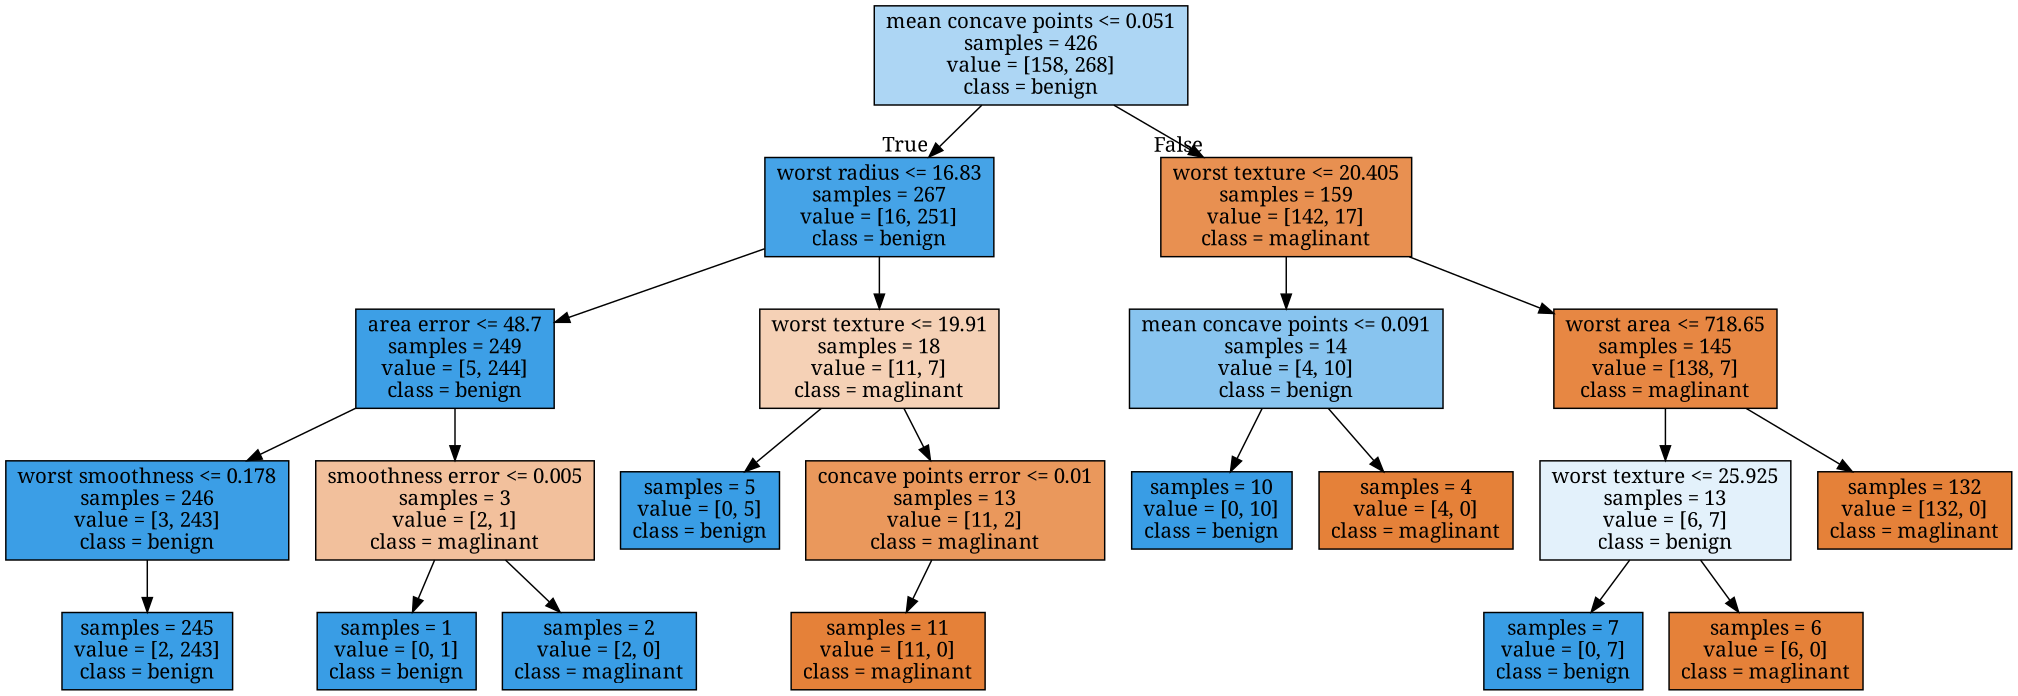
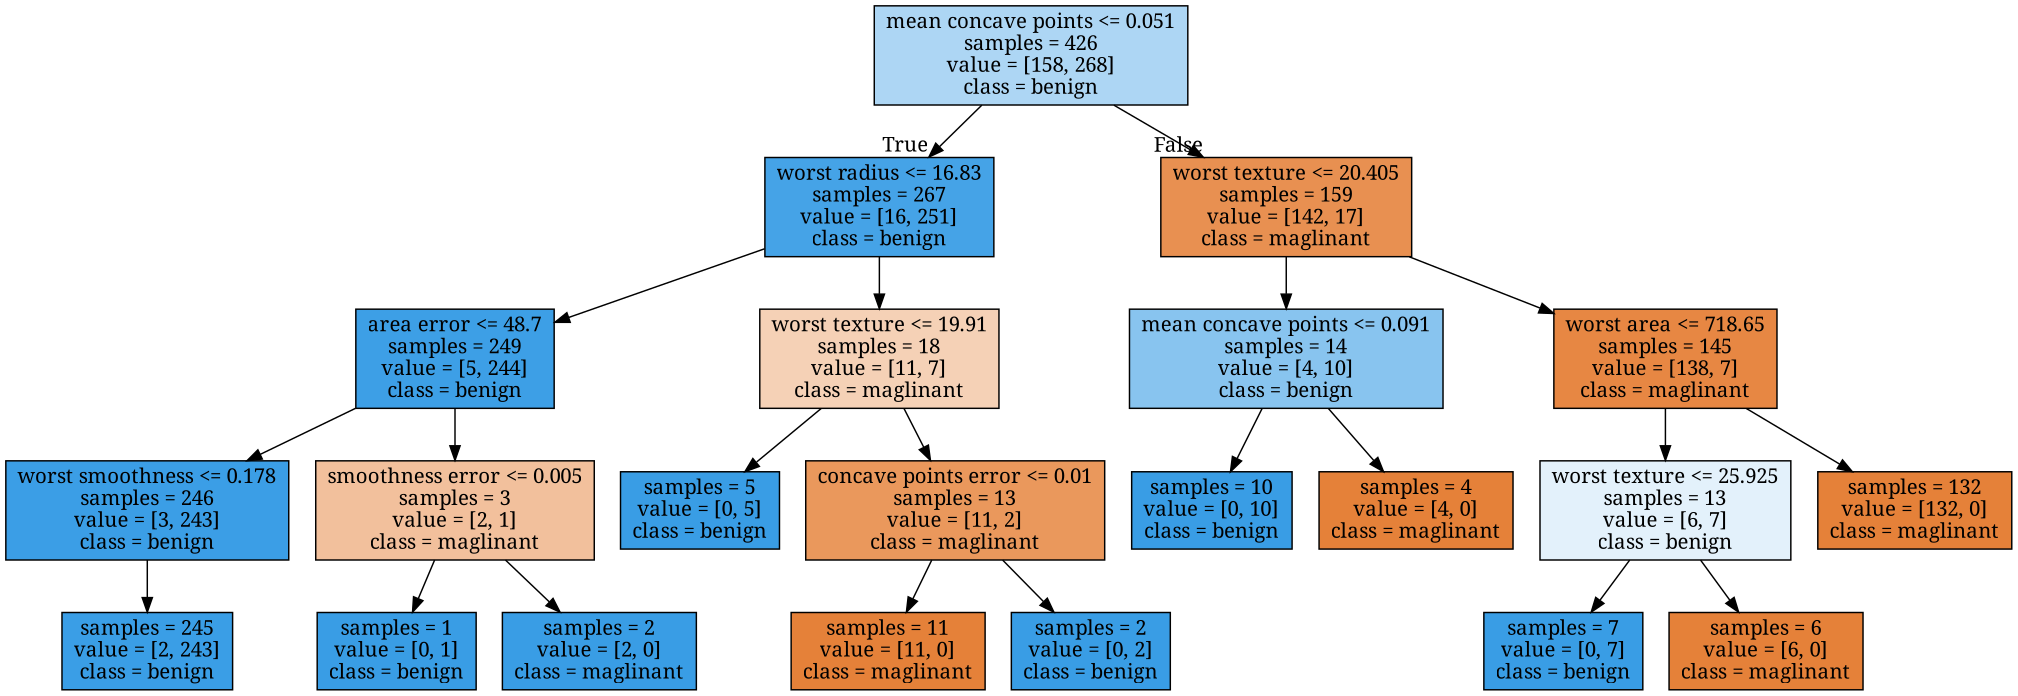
none -> (1091, 651)
